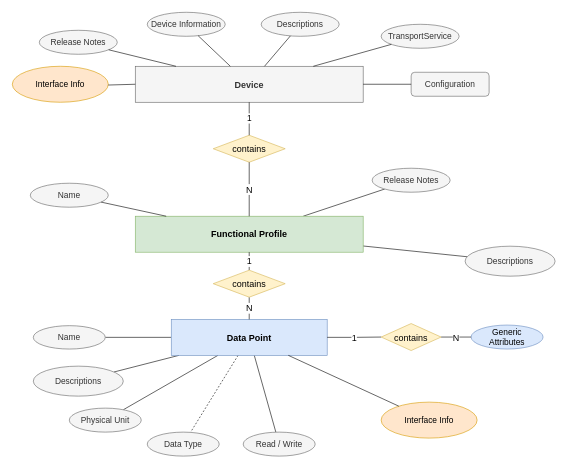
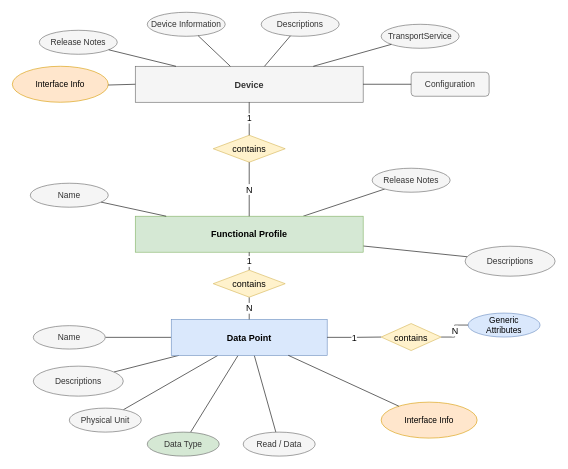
(507, 337) -> (504, 325)
(215, 393) -> (215, 393)
(183, 444) -> (183, 444)
(279, 444) -> (279, 444)
